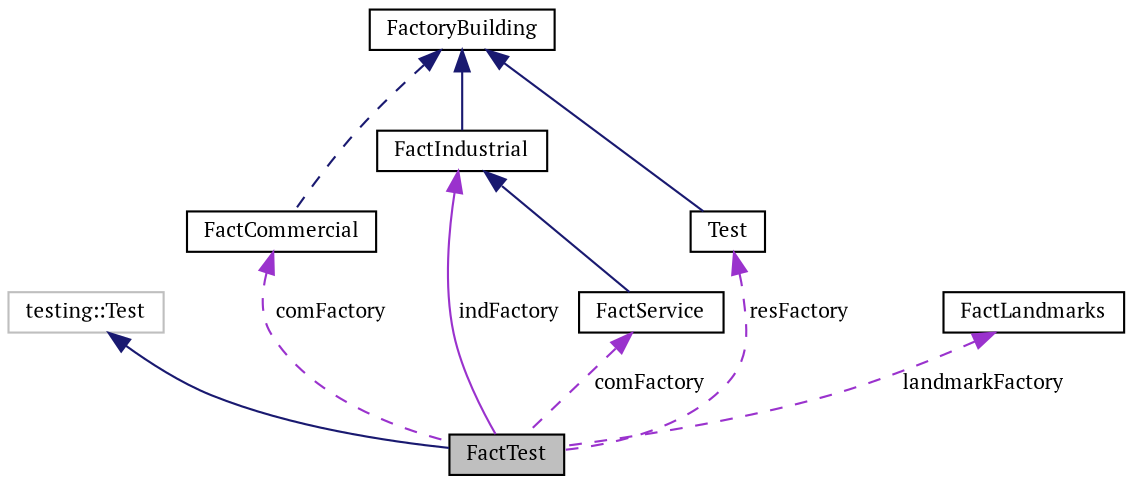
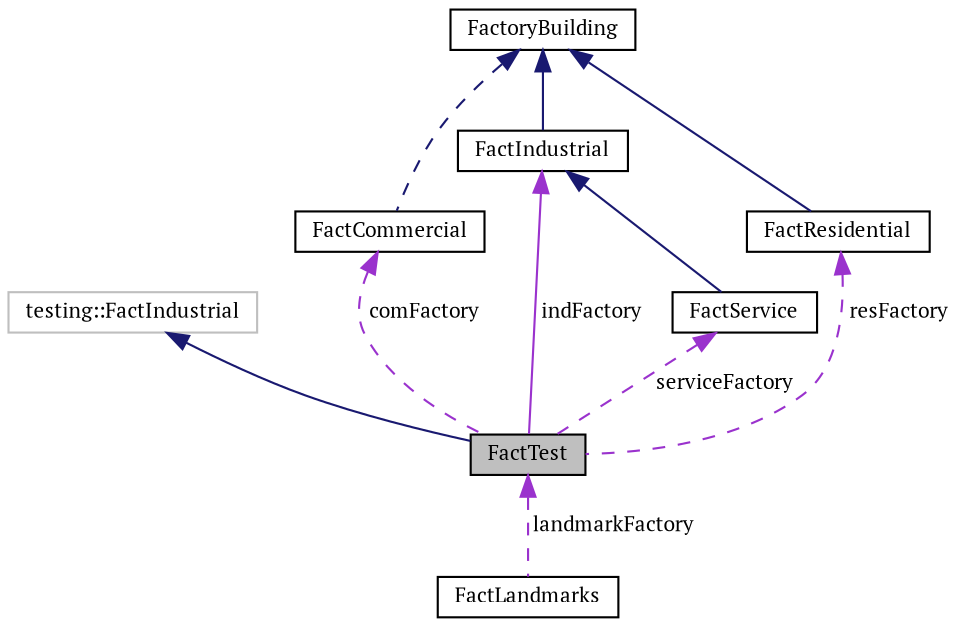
(728, 232) -> (838, 232)
(86, 312) -> (133, 312)
(648, 384) -> (722, 384)
(774, 409) -> (528, 537)
